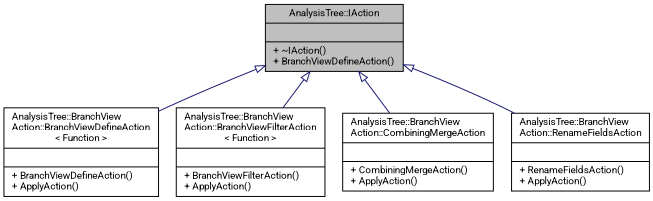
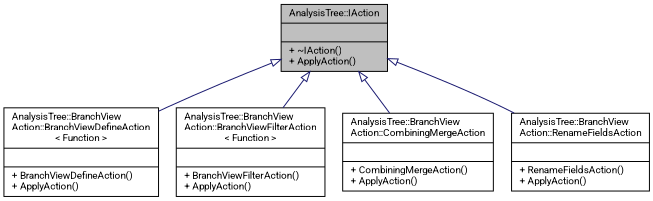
(334, 62) -> (323, 62)
